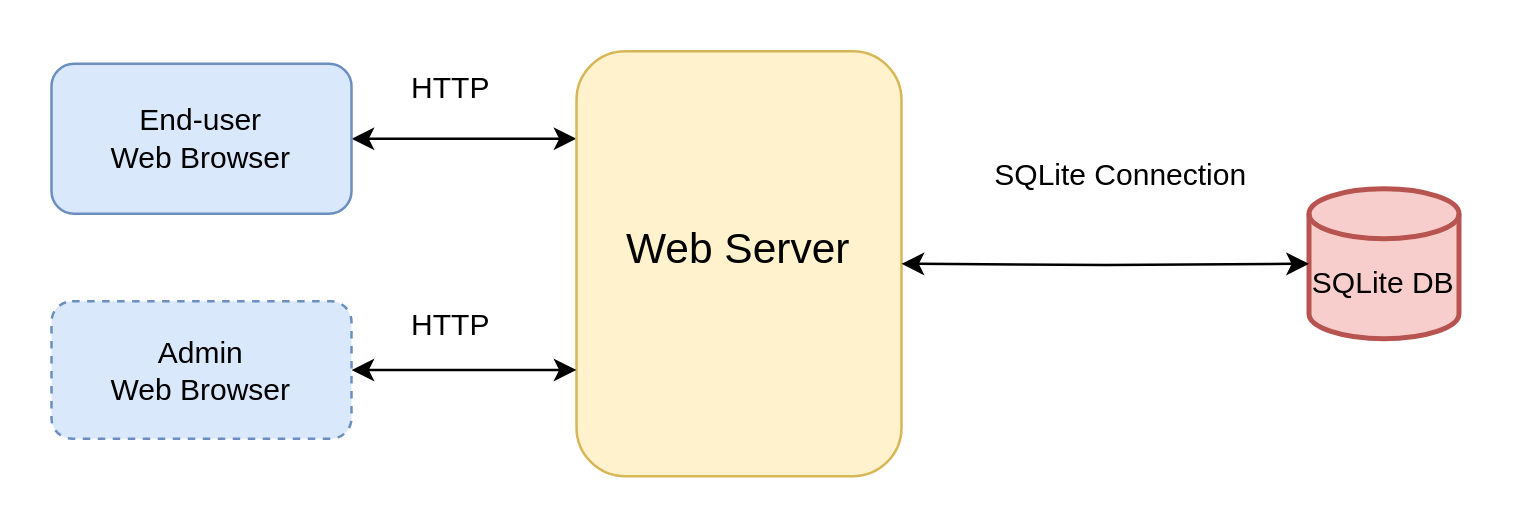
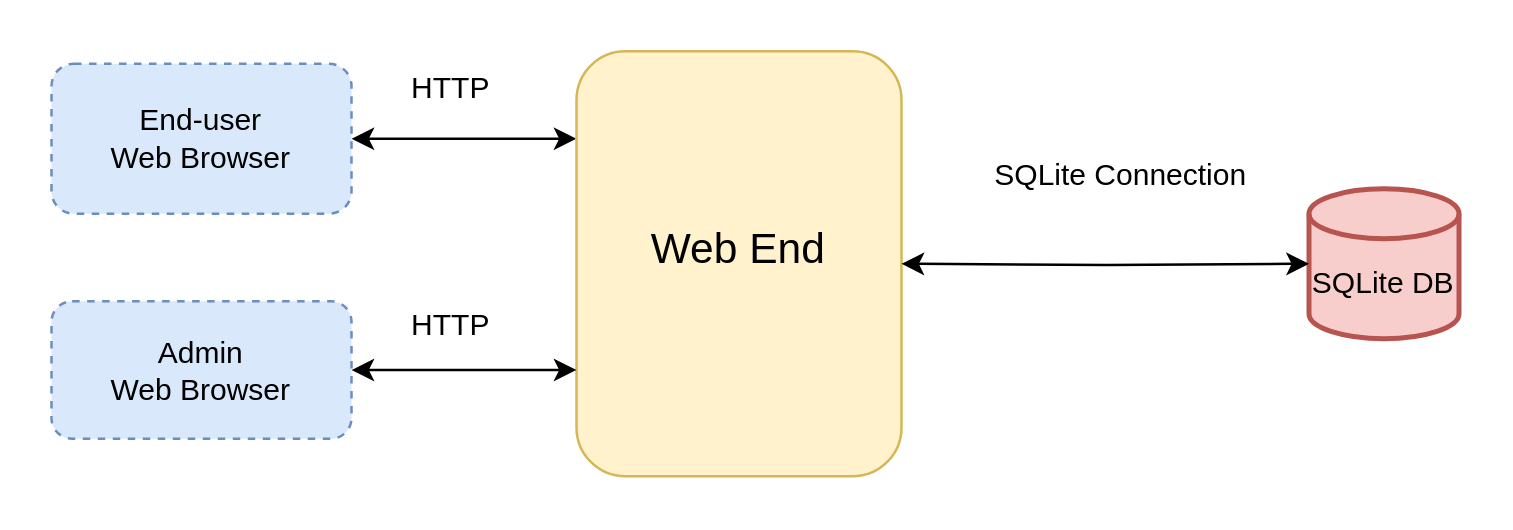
(201, 139) -> (201, 139)
(739, 251) -> (739, 251)
